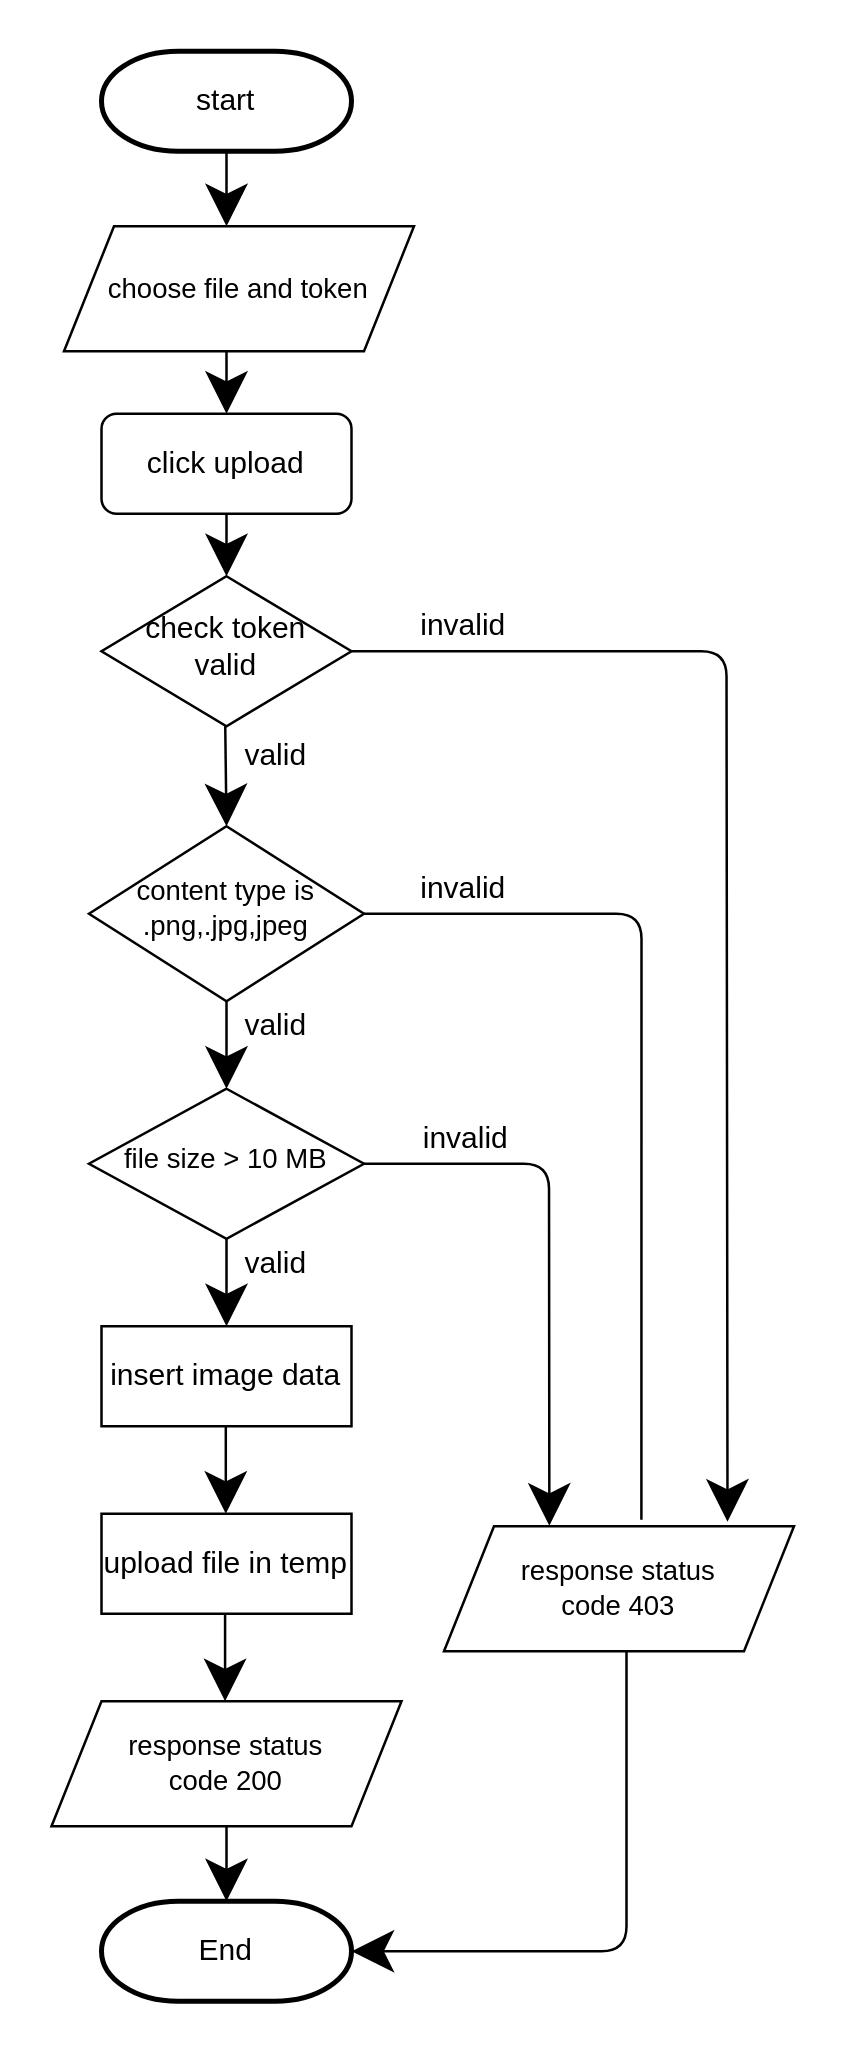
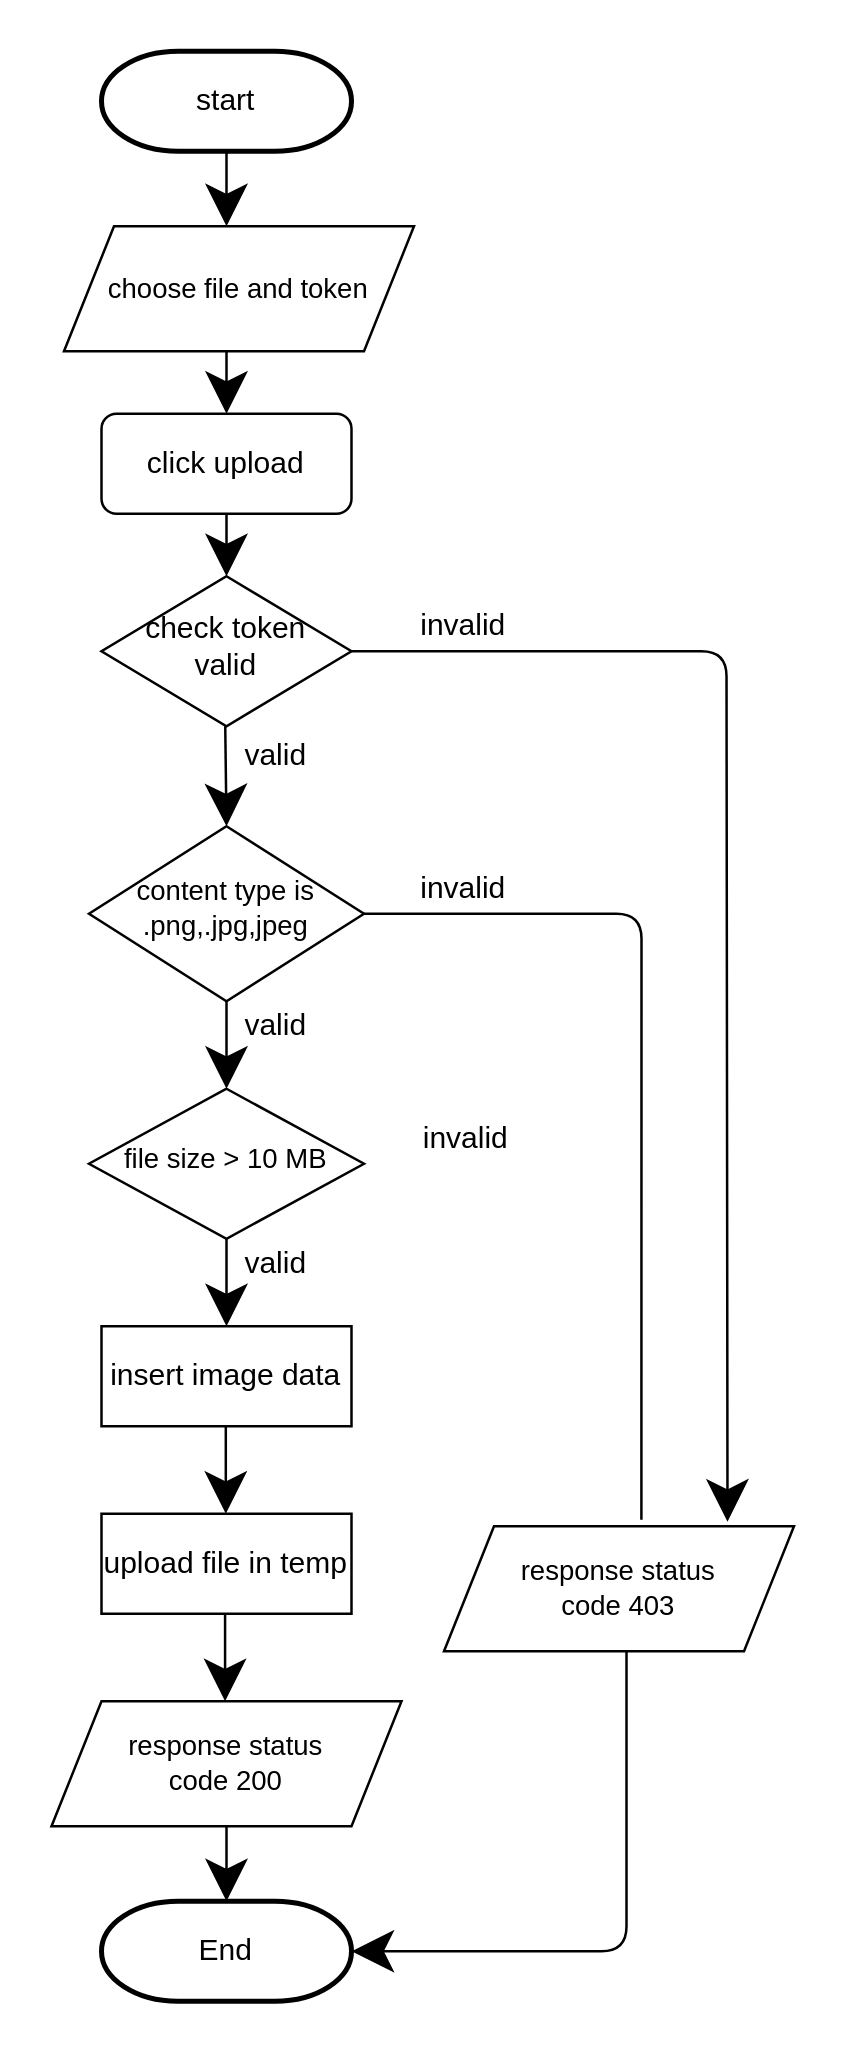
(549, 1245) -> none
